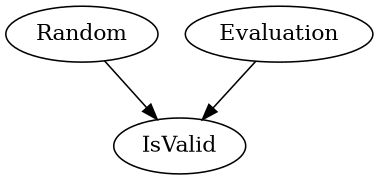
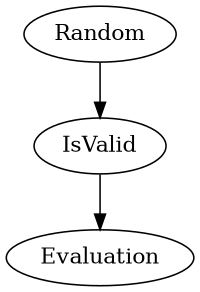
(234, 85) -> (100, 194)
